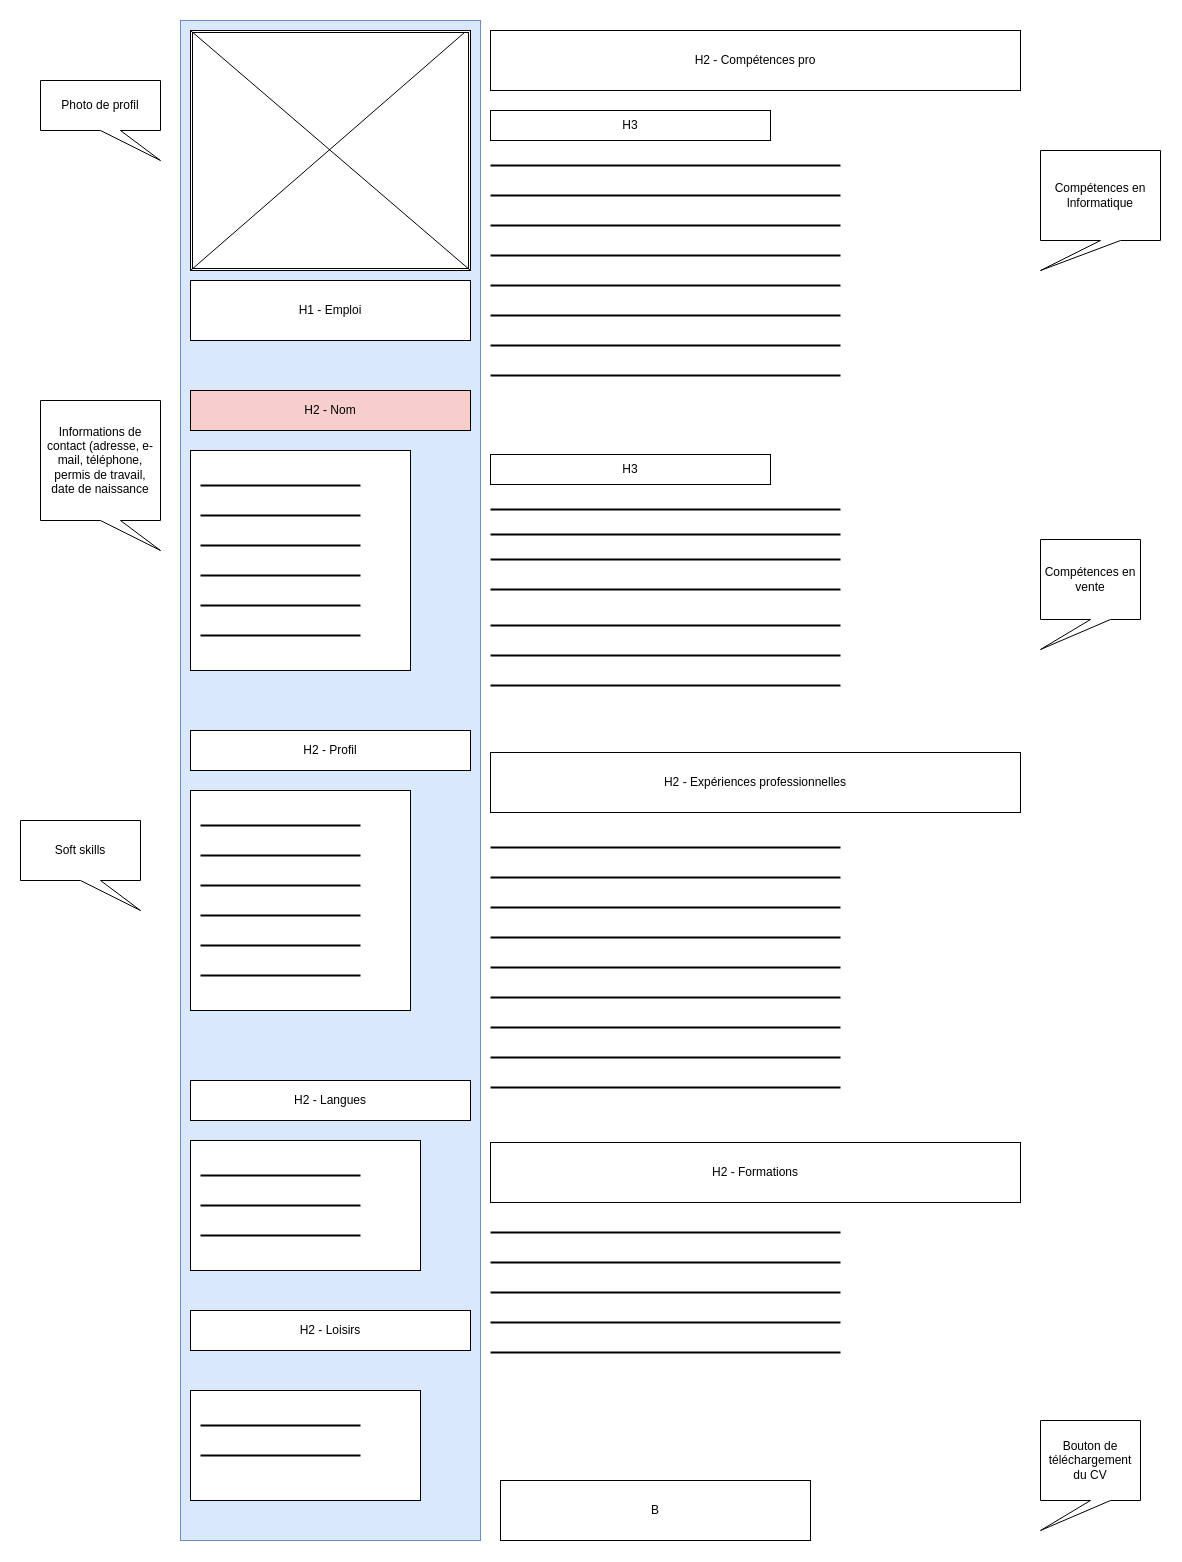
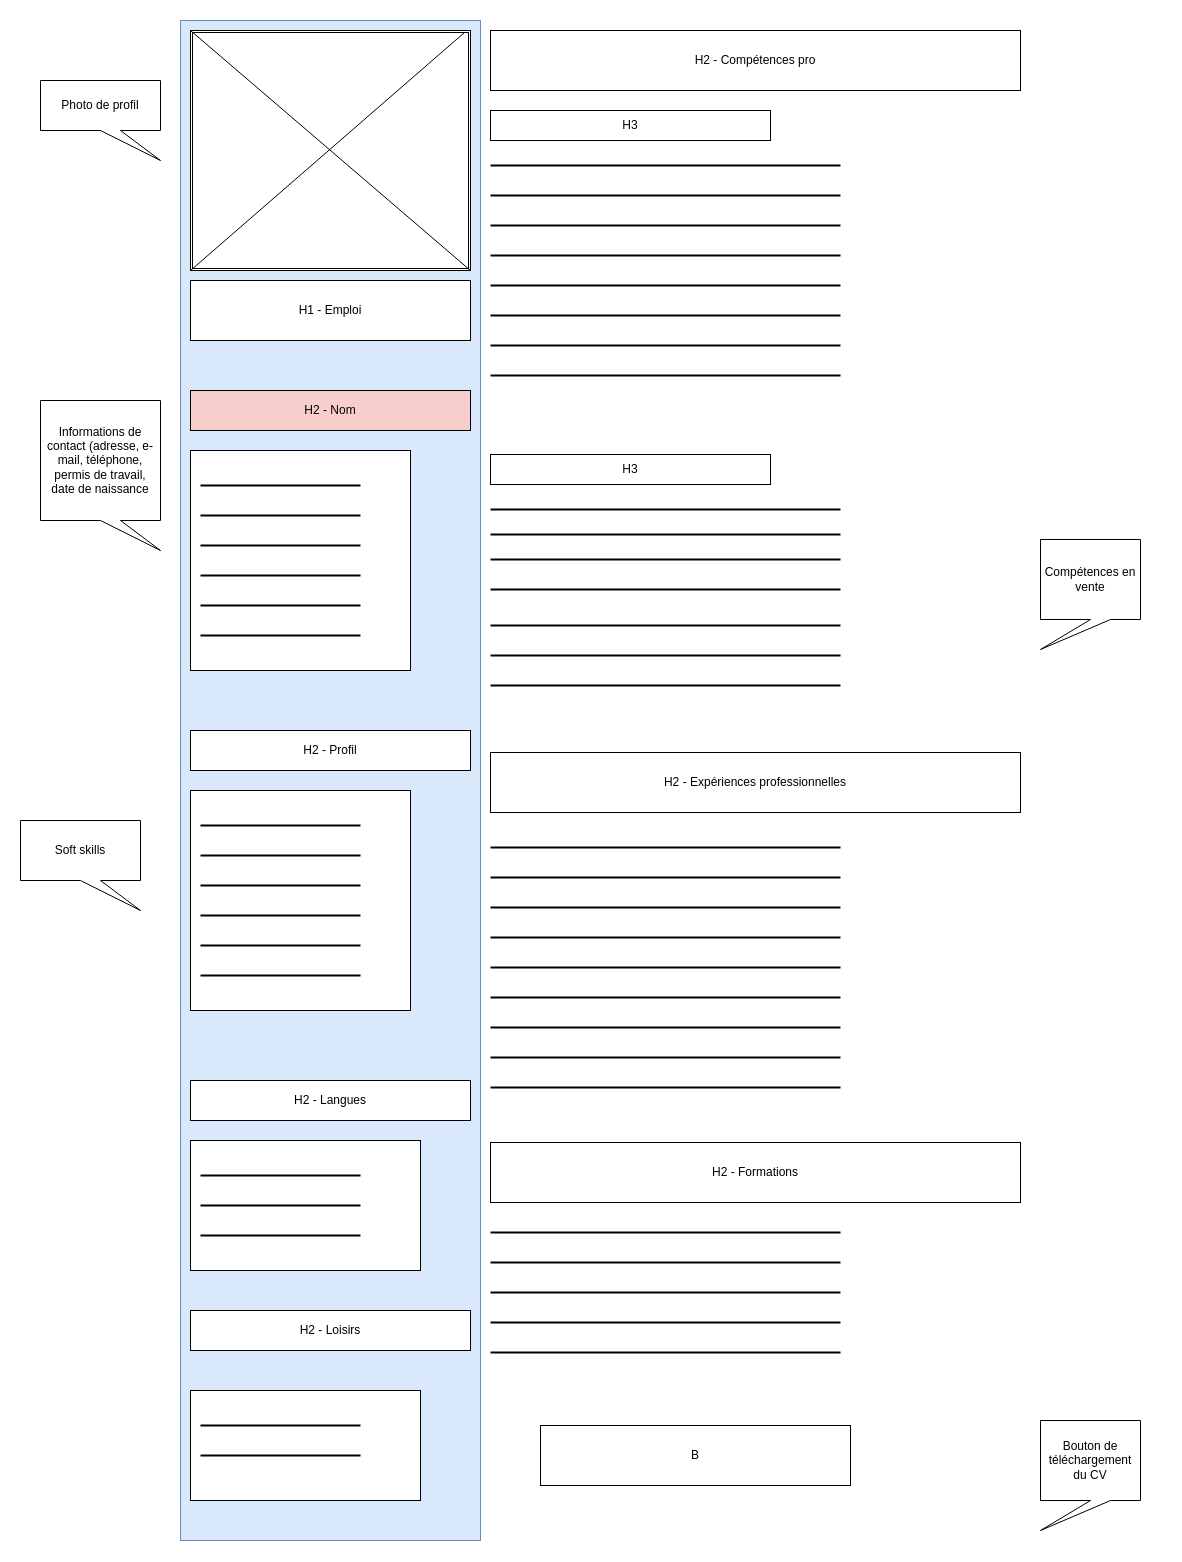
(1101, 211) -> none
(656, 1511) -> (696, 1456)
